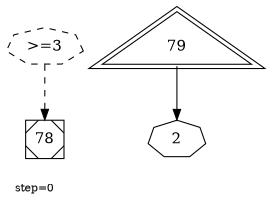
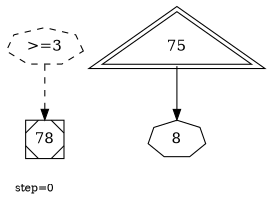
(177, 47) -> (177, 47)
(177, 139) -> (177, 139)
